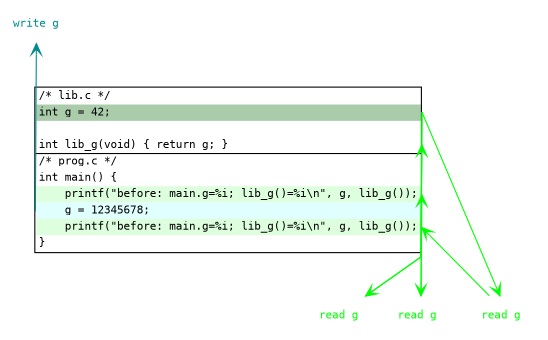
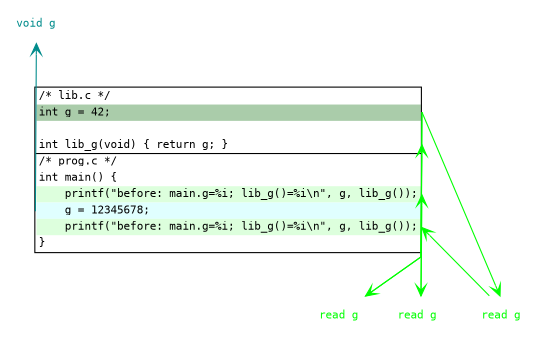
(36, 24) -> (36, 24)
